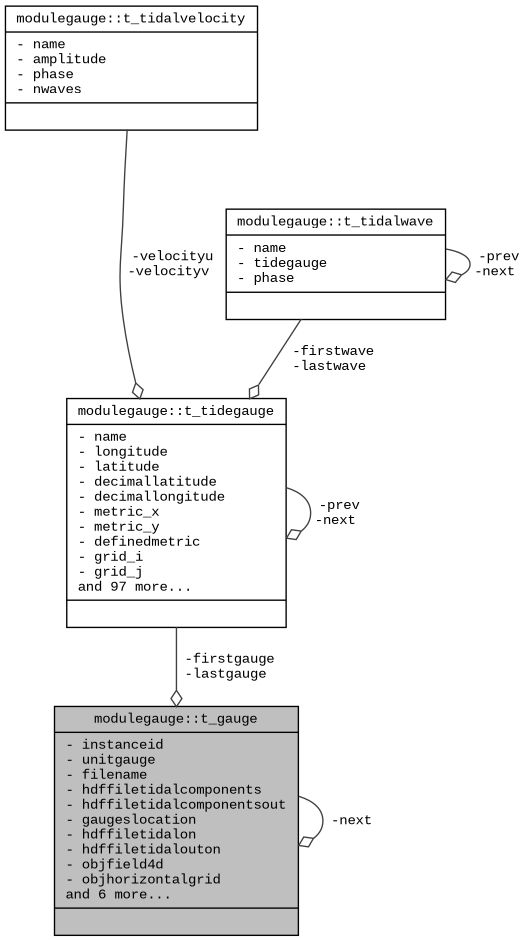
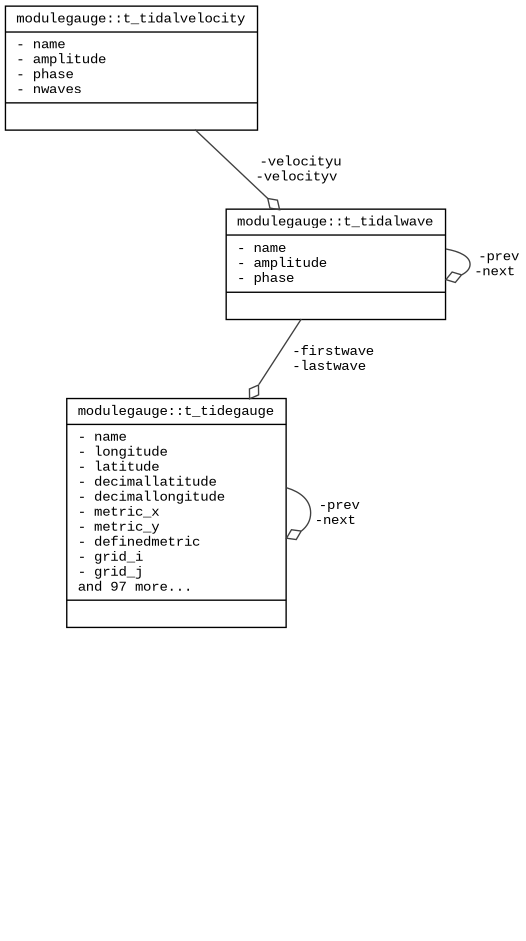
(121, 257) -> (231, 164)
(283, 263) -> (283, 263)
(176, 821) -> none
